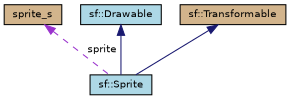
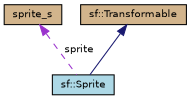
(121, 15) -> none
